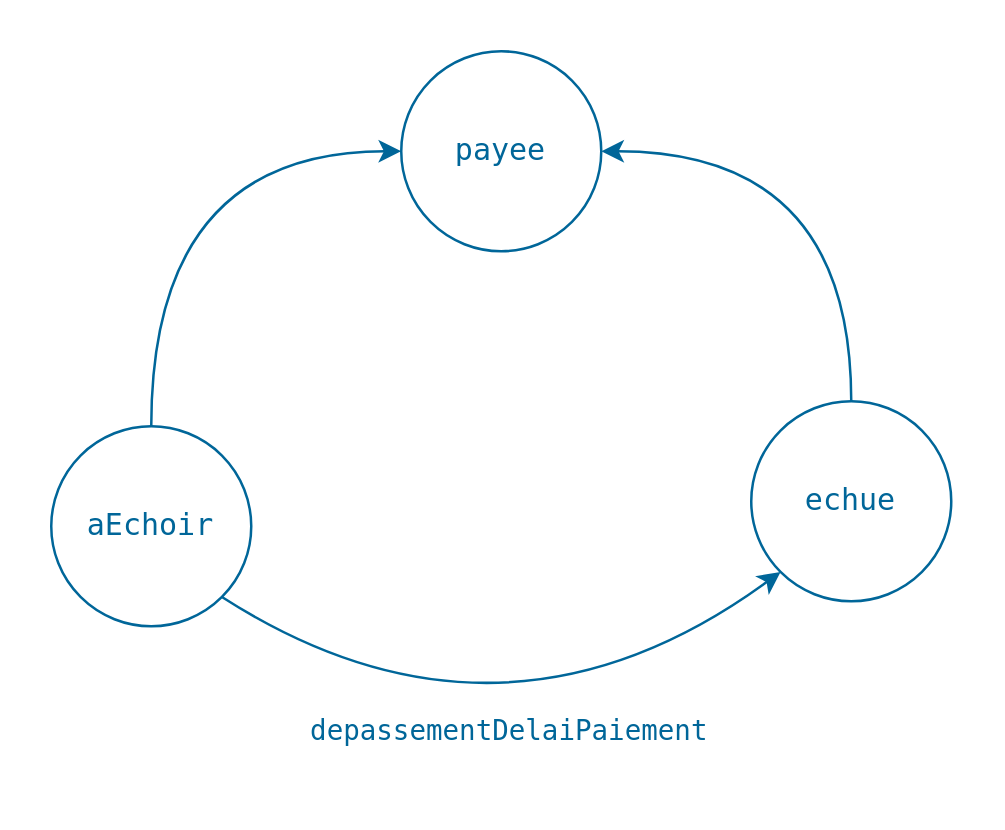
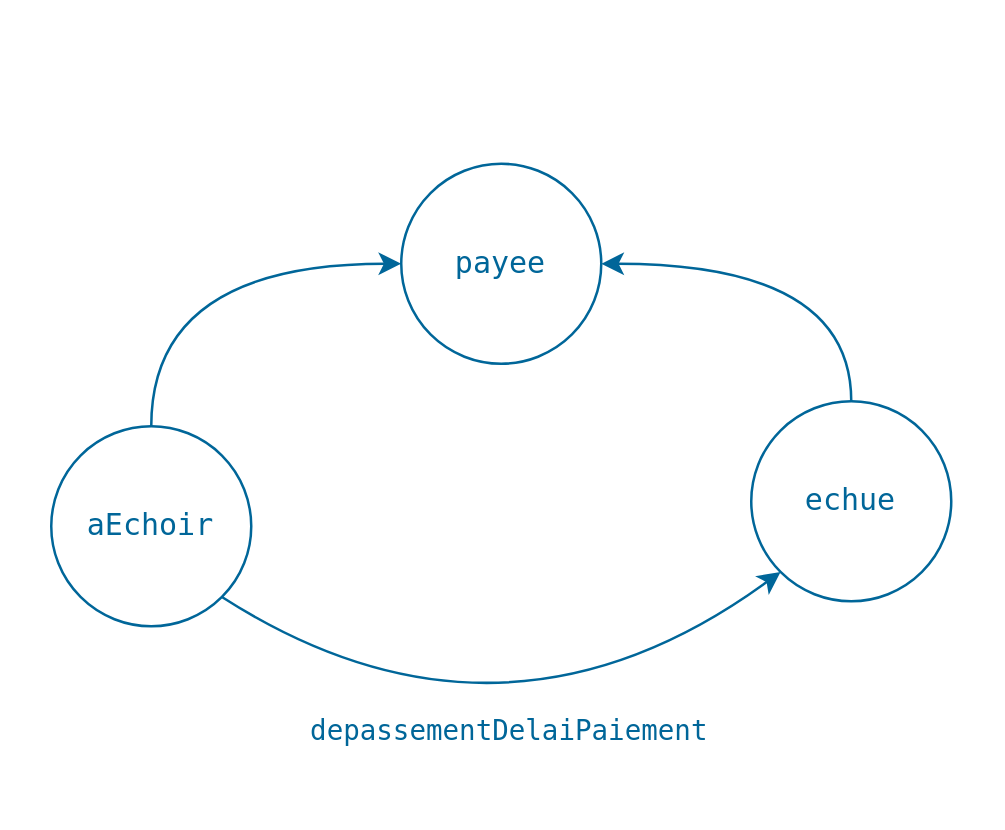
(501, 151) -> (501, 264)
